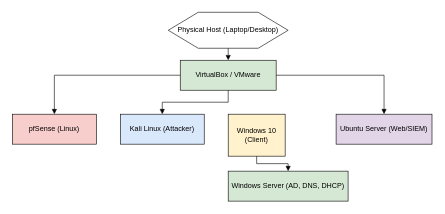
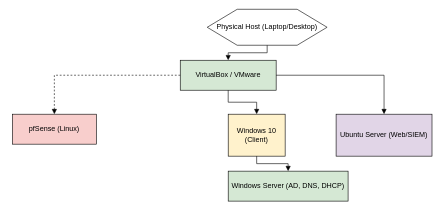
(228, 30) -> (267, 27)
(100, 75) -> (100, 75)
(162, 104) -> none
none -> (257, 104)
(162, 129) -> none
(384, 129) -> (384, 135)
